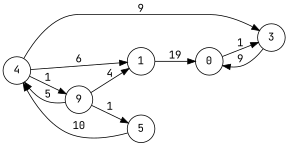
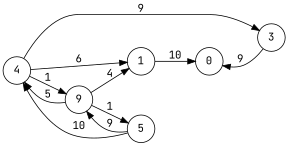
(237, 51) -> none
(175, 56) -> (175, 56)
none -> (107, 130)
